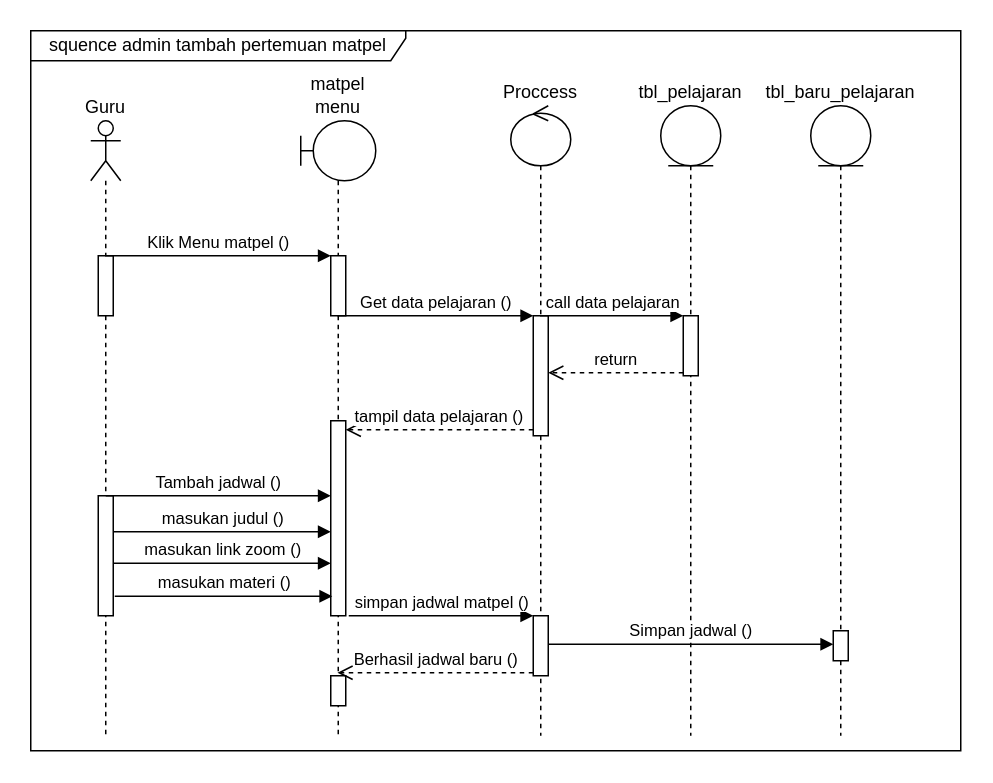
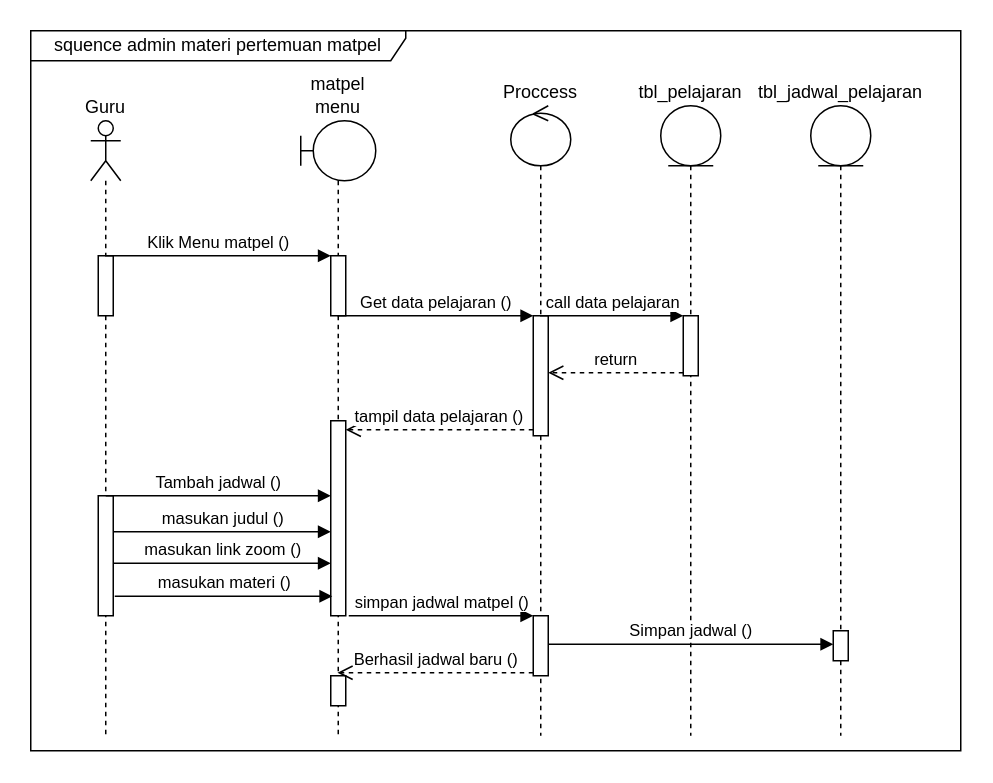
(218, 46) -> (218, 46)
(841, 58) -> (841, 58)
